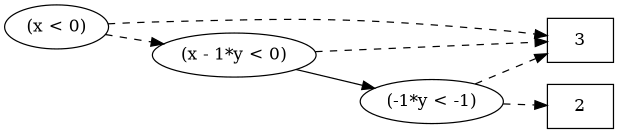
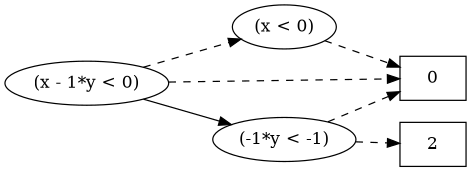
(128, 38) -> (186, 55)
(580, 40) -> (433, 78)
